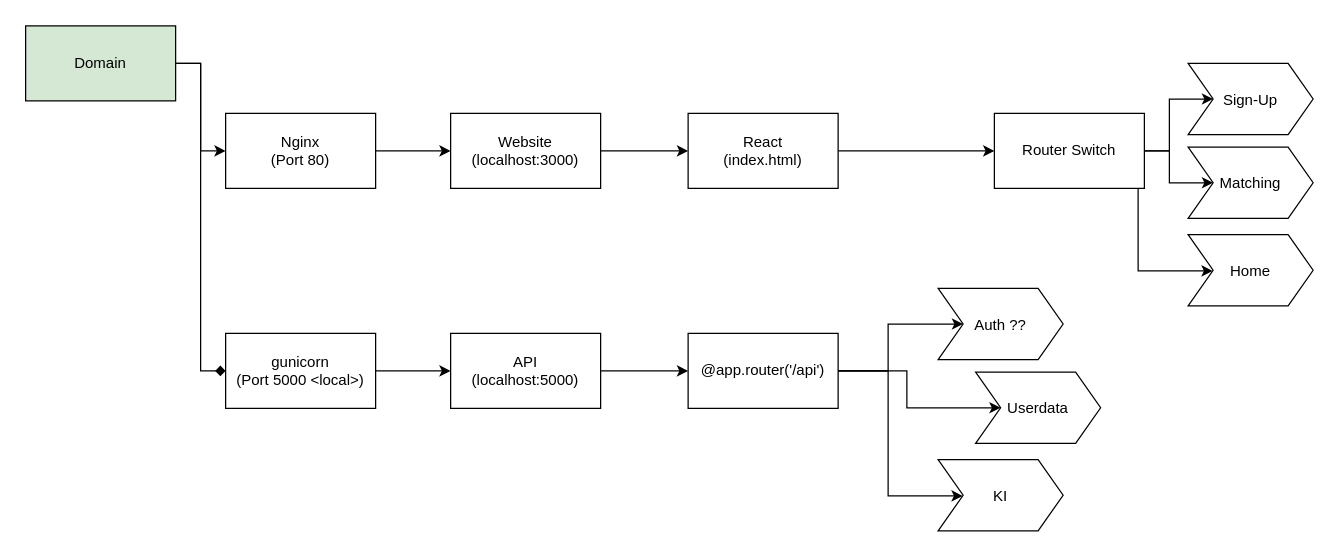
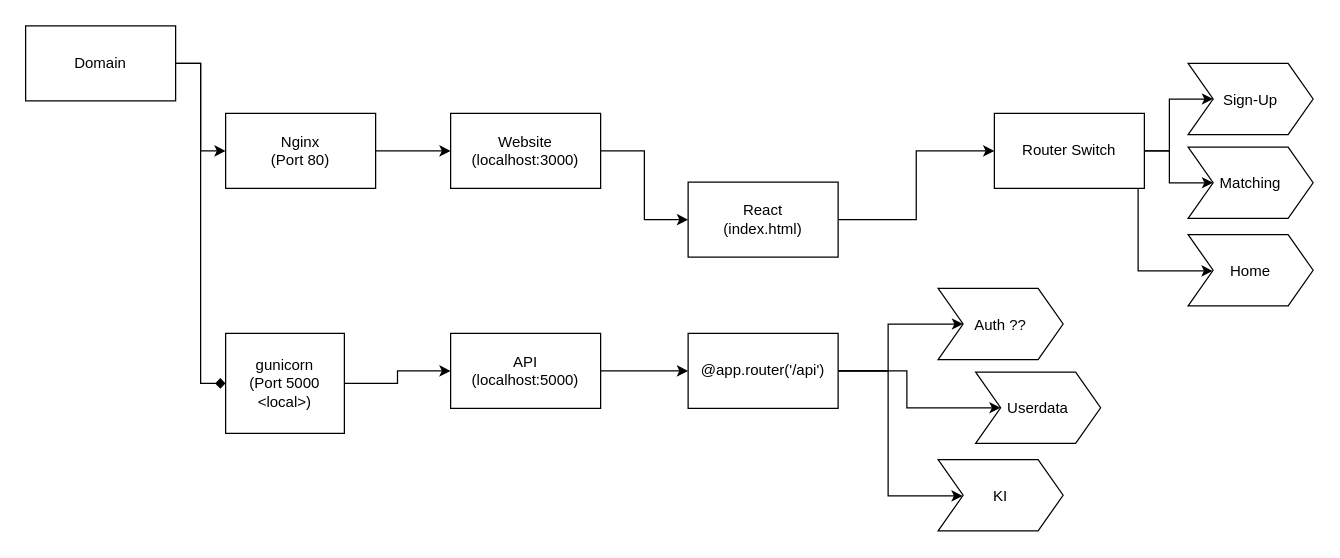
(101, 63) -> (101, 63)
(763, 151) -> (763, 219)
(301, 371) -> (285, 383)
